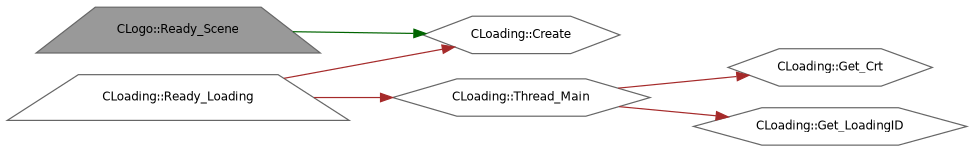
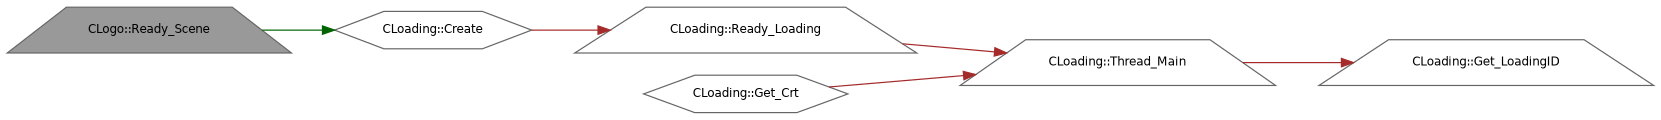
(363, 64) -> (565, 30)
(677, 82) -> (896, 81)
(521, 98) -> (1118, 63)
(830, 126) -> (1486, 63)
